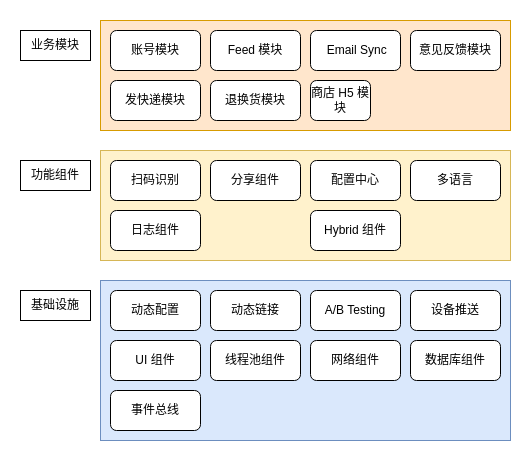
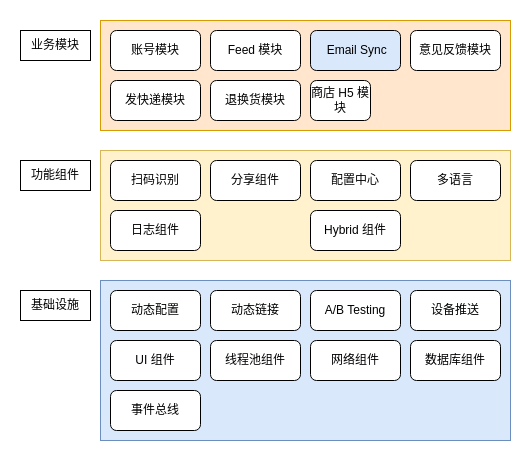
(356, 51) -> (356, 51)
